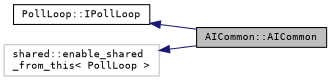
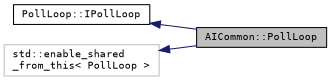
(262, 37) -> (262, 37)
(82, 60) -> (82, 60)
